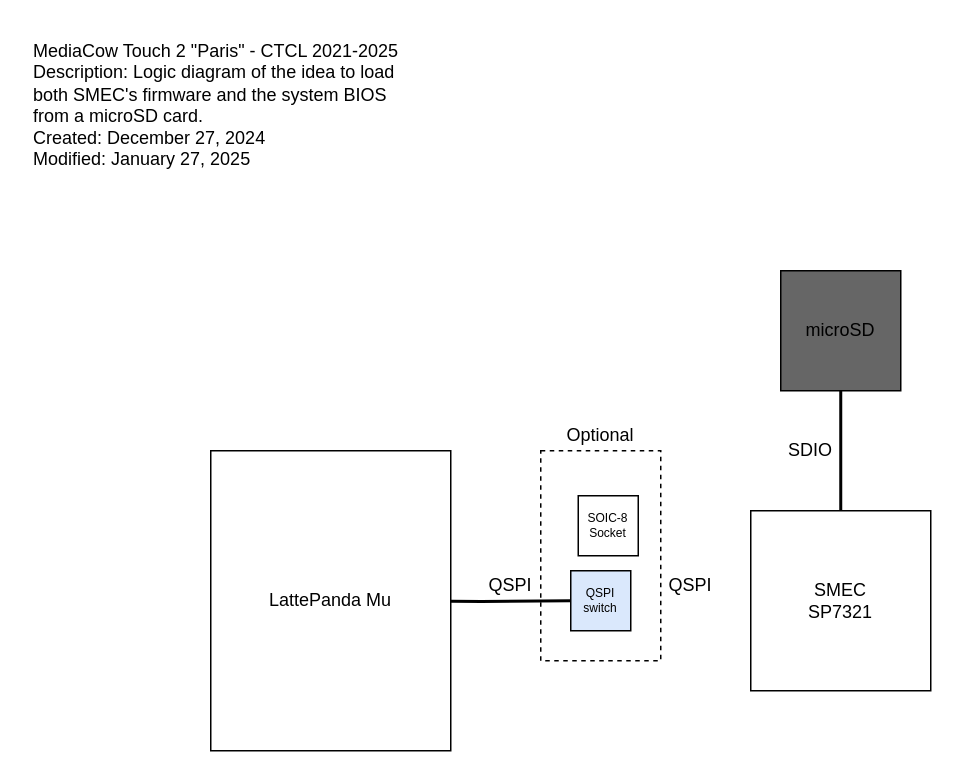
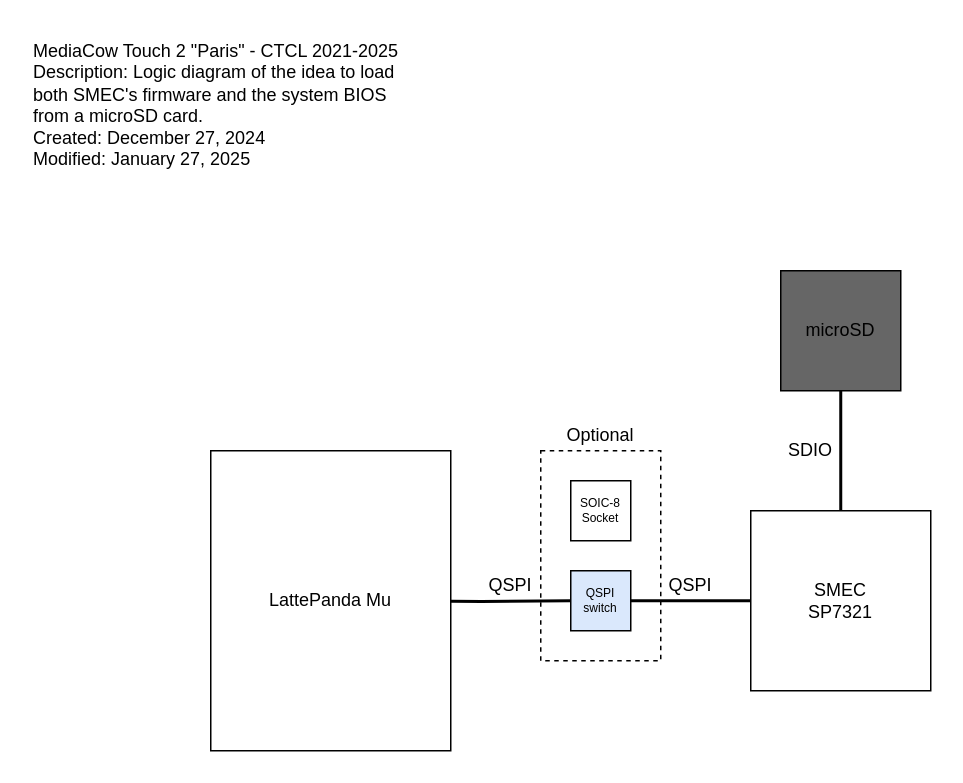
(608, 526) -> (601, 511)
none -> (691, 601)
